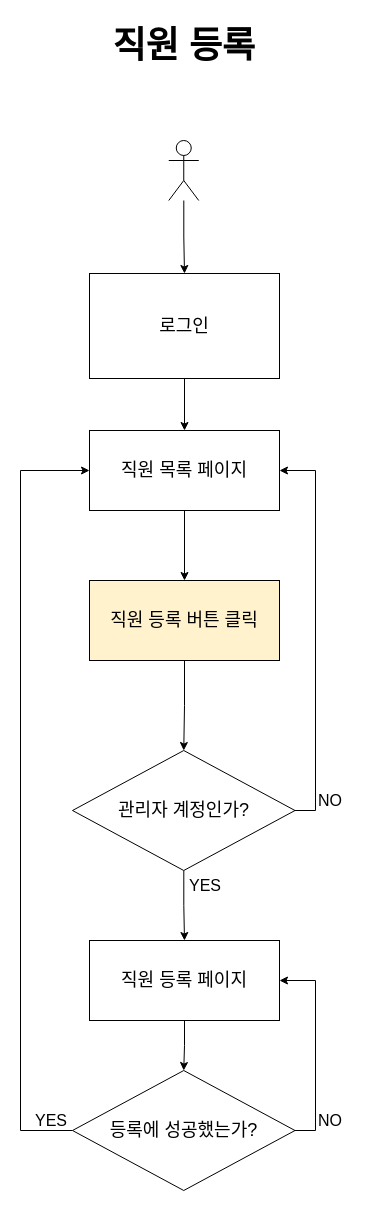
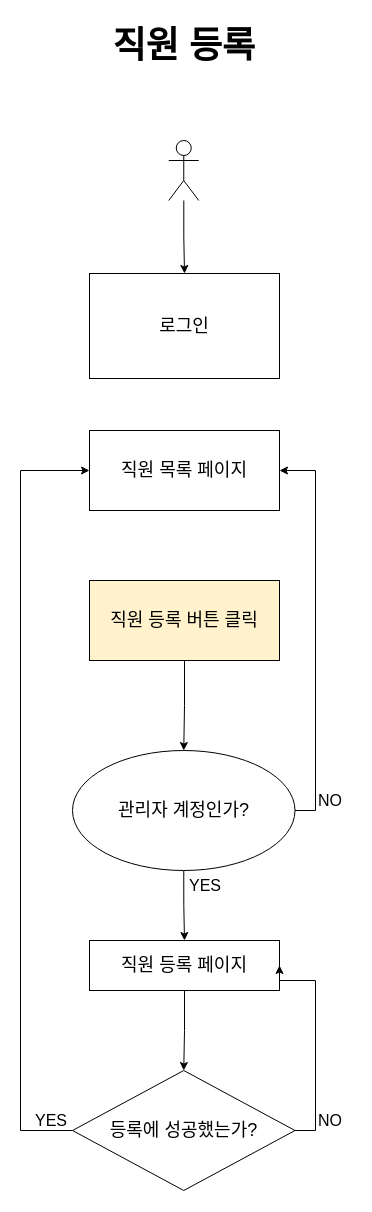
(185, 401) -> none
(185, 542) -> none
(184, 811) -> (184, 811)
(185, 981) -> (185, 966)
